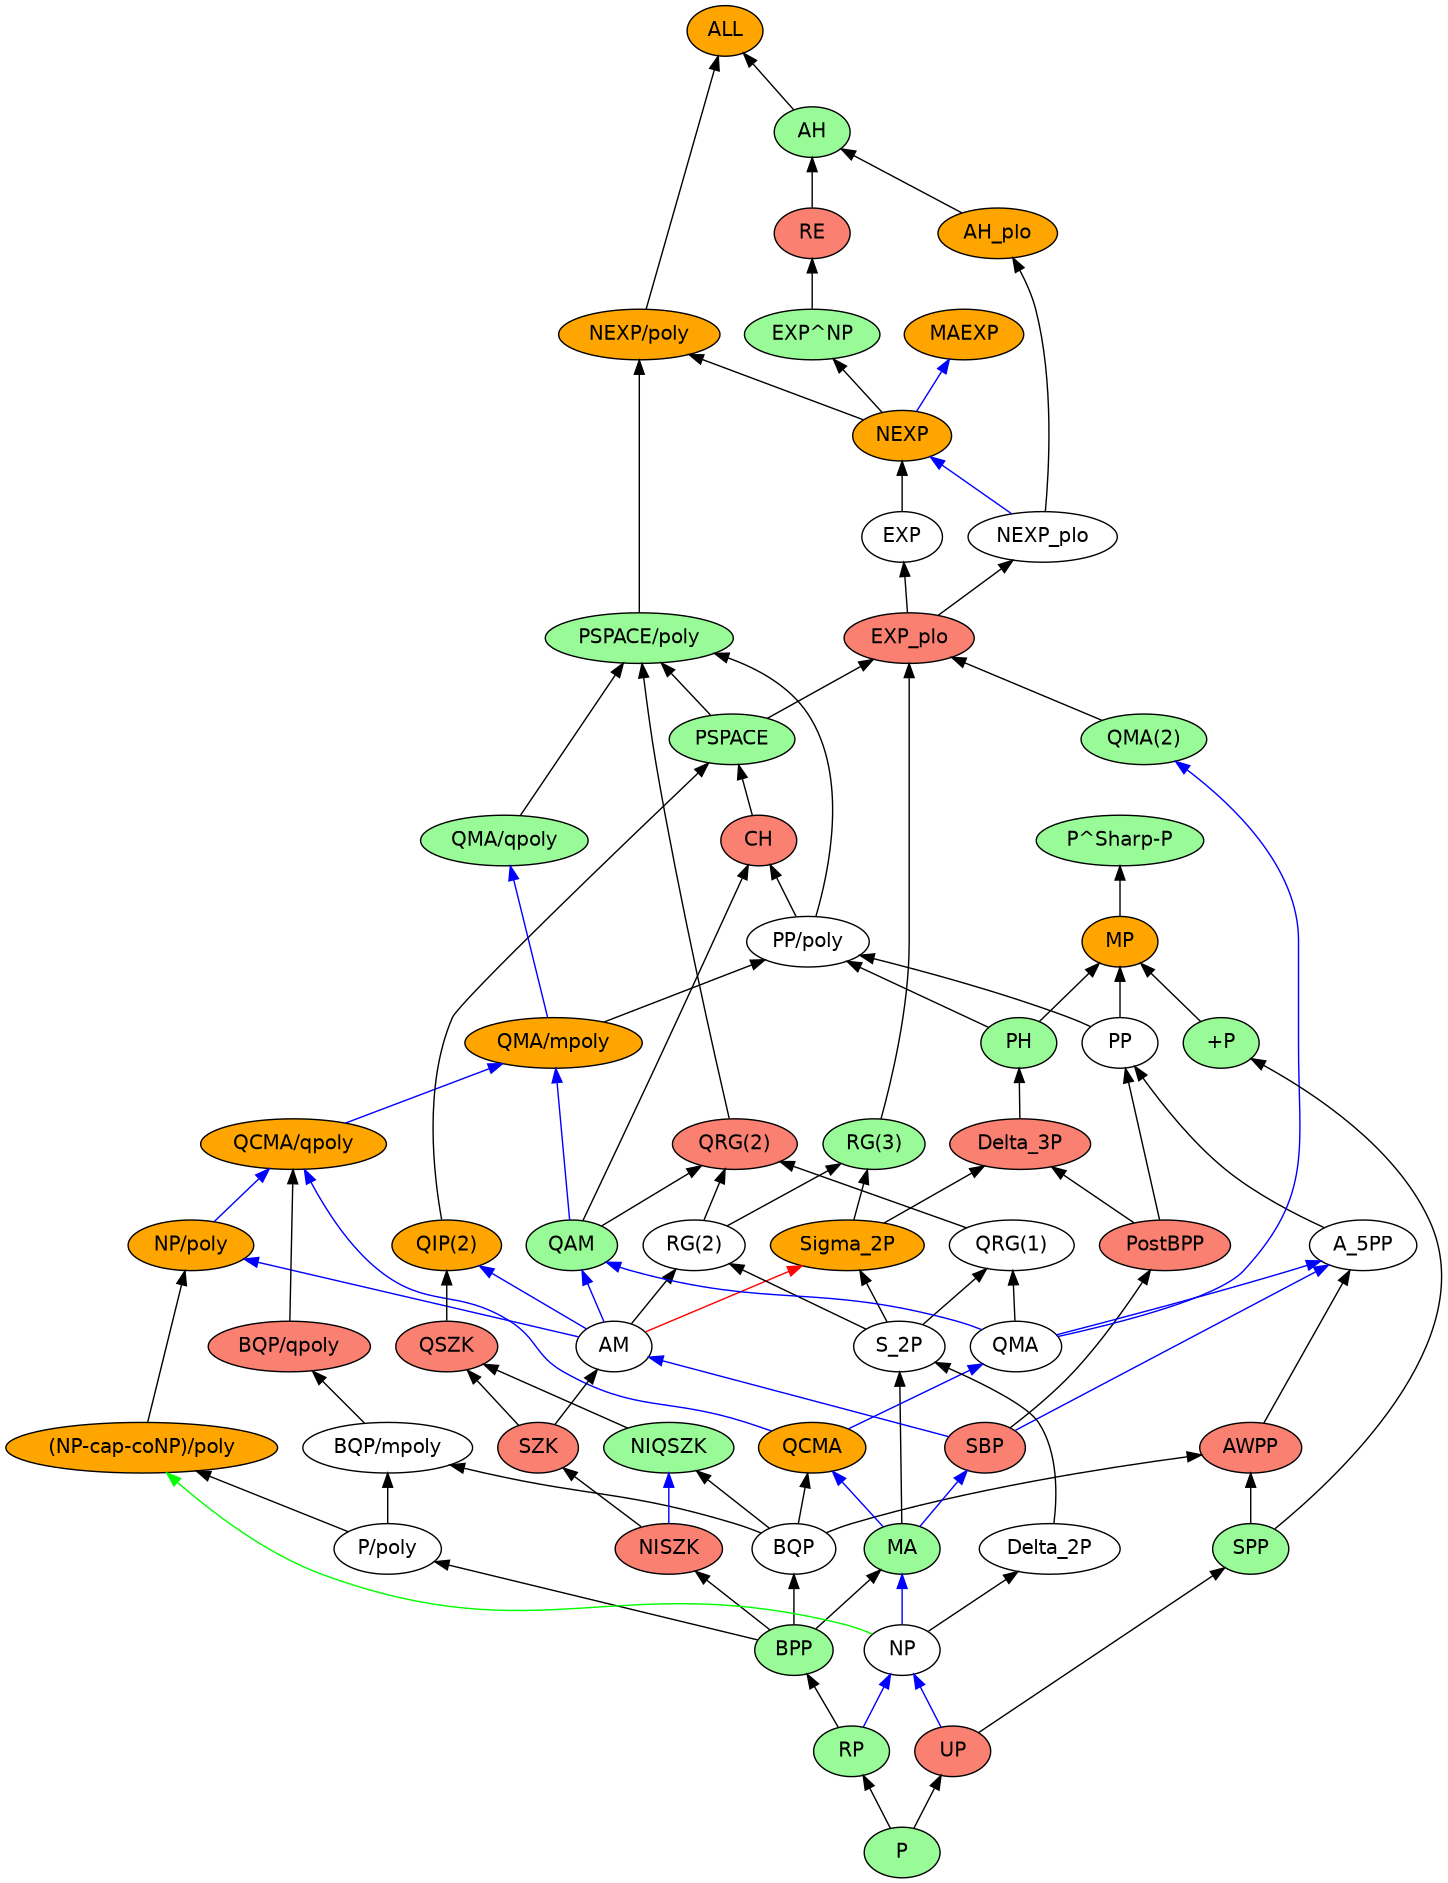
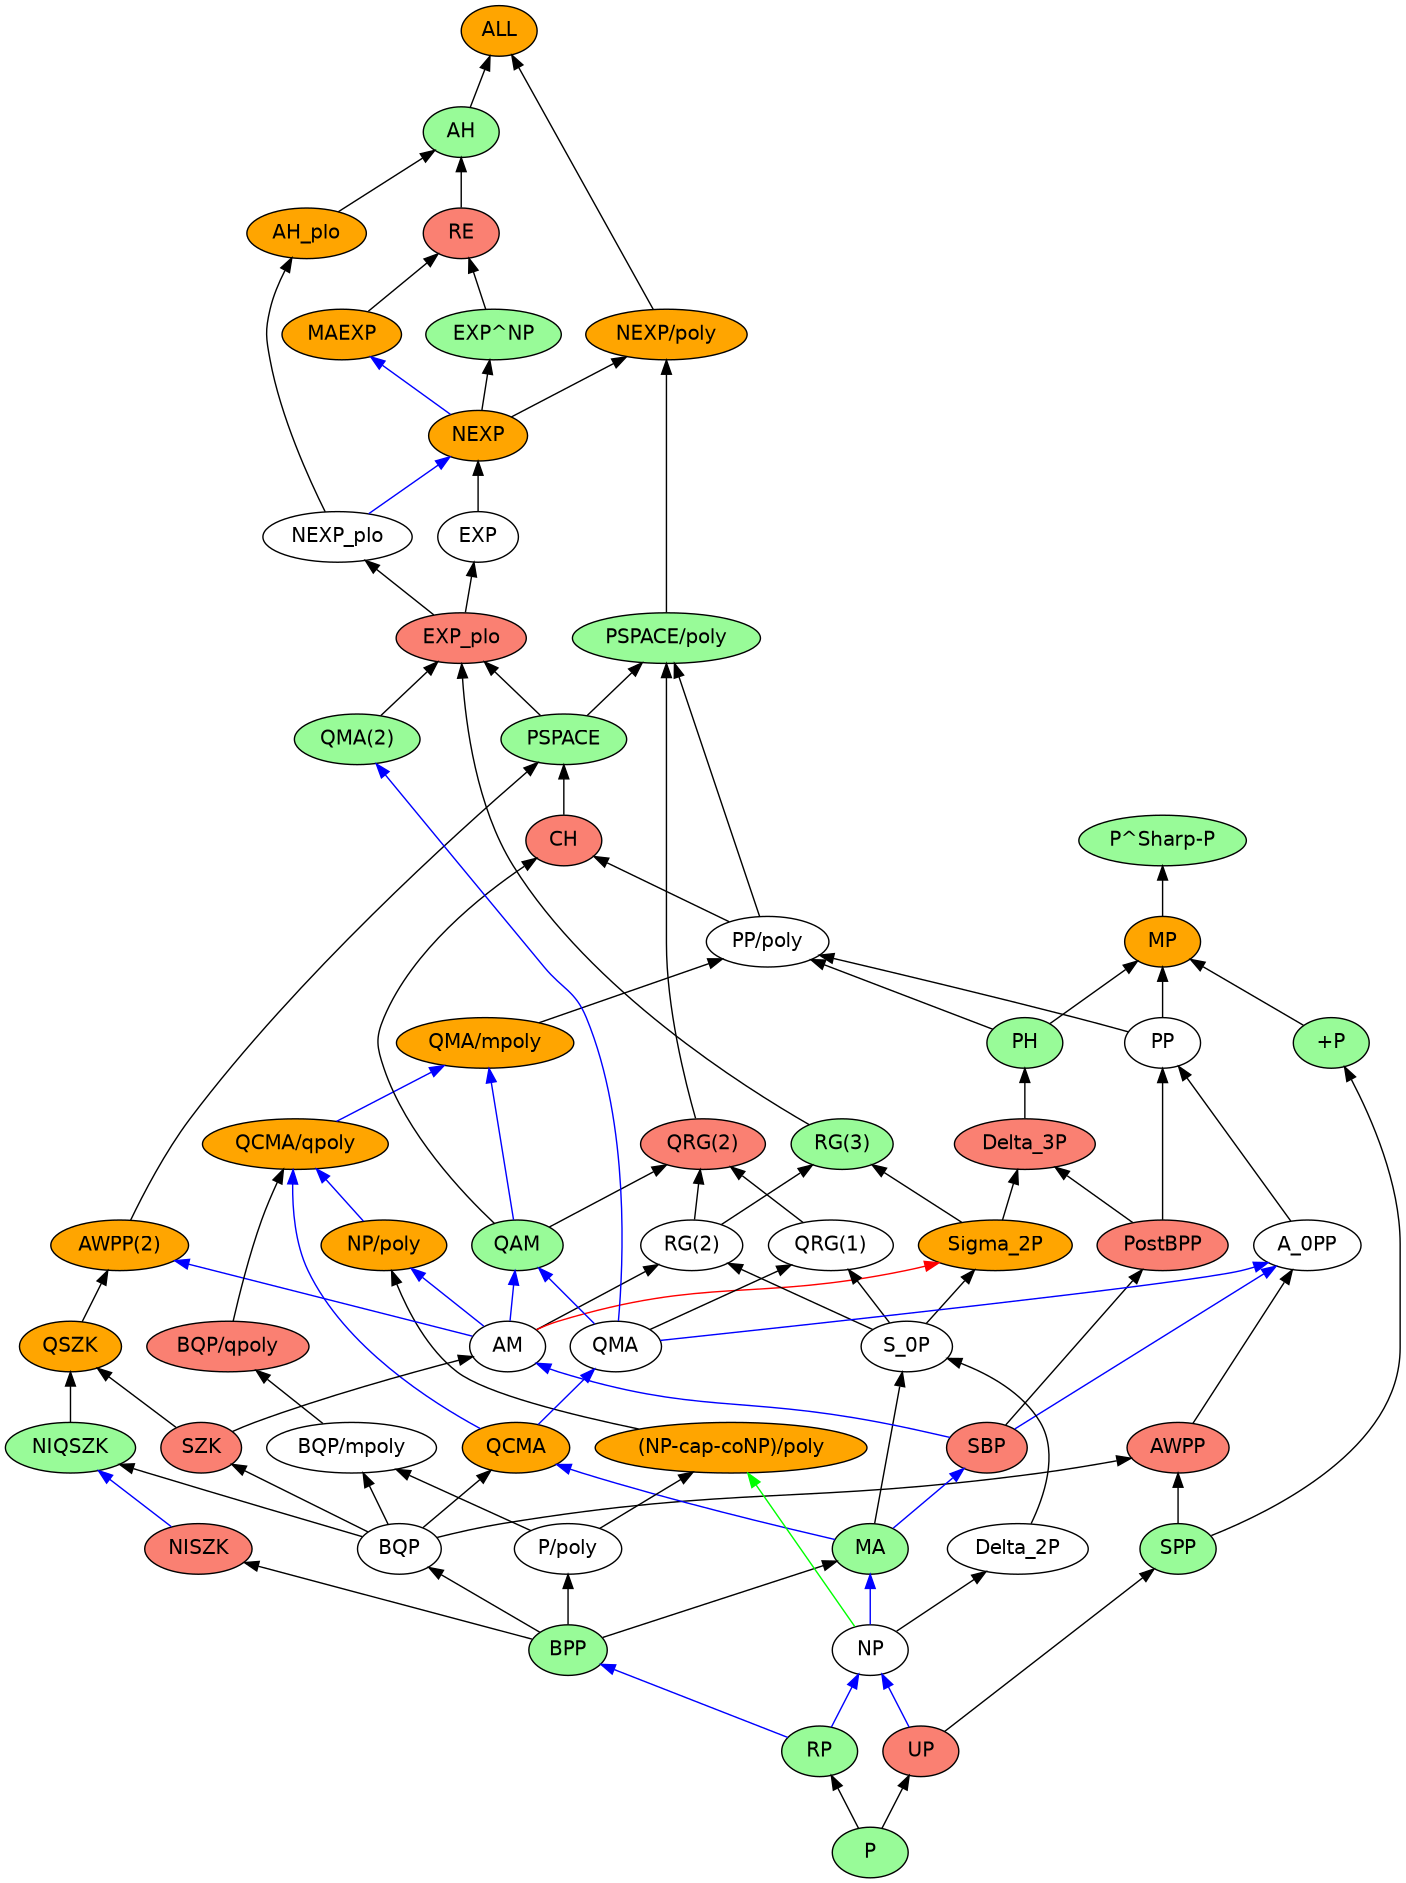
none -> (398, 287)
(504, 841) -> none
(447, 1245) -> (120, 1245)
(1363, 1245) -> (1307, 1245)
(447, 1347) -> (70, 1347)
(899, 1347) -> (907, 1347)
(611, 1504) -> (306, 1501)
(826, 1707) -> (701, 1704)
